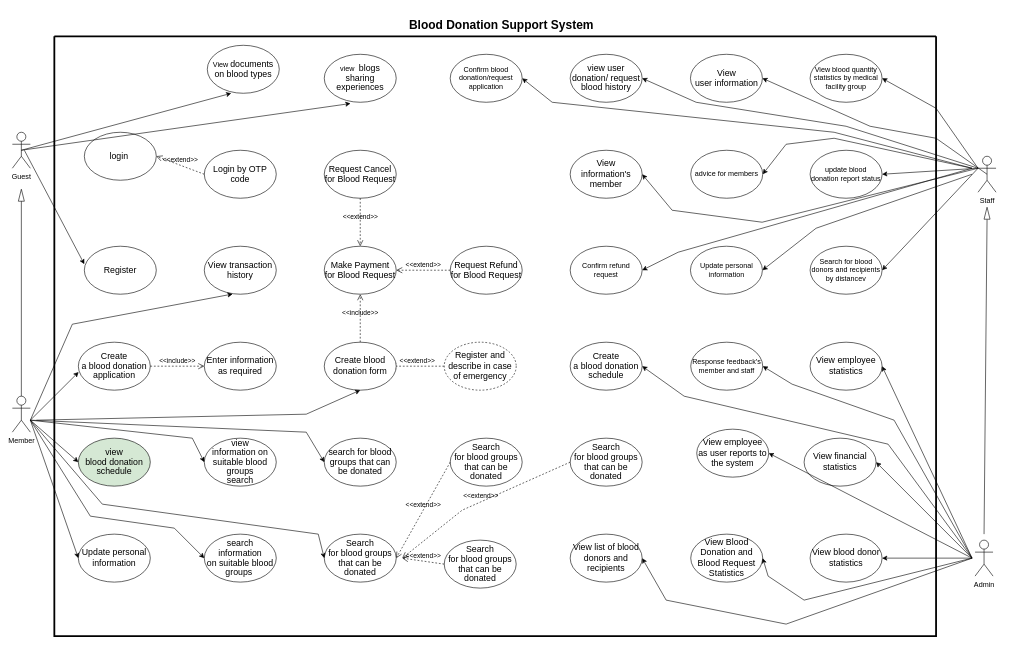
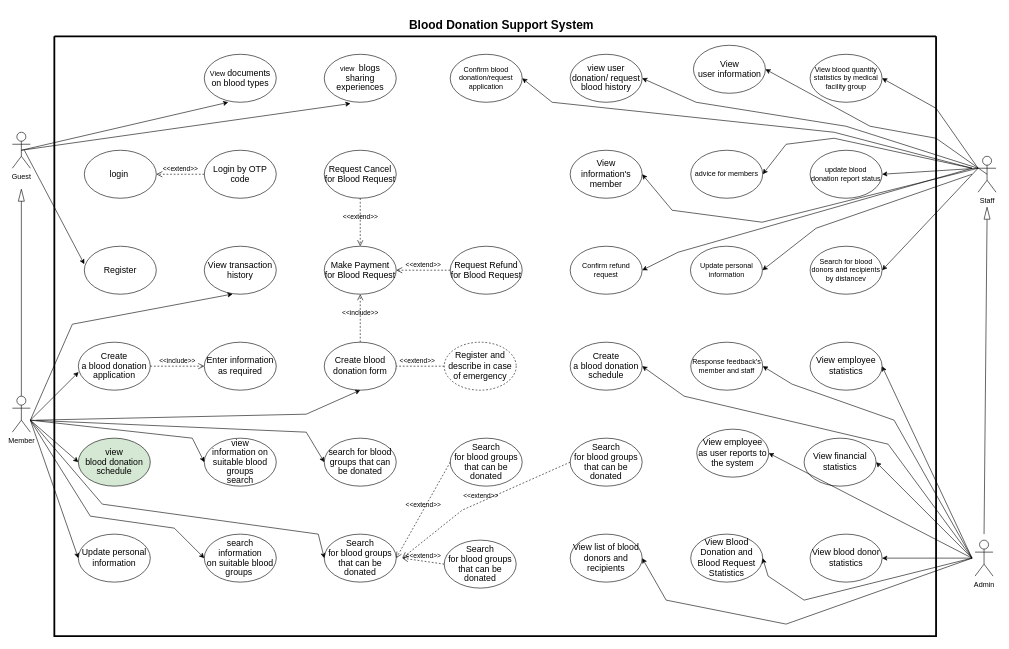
(243, 69) -> (240, 78)
(727, 78) -> (730, 69)
(120, 156) -> (120, 174)
